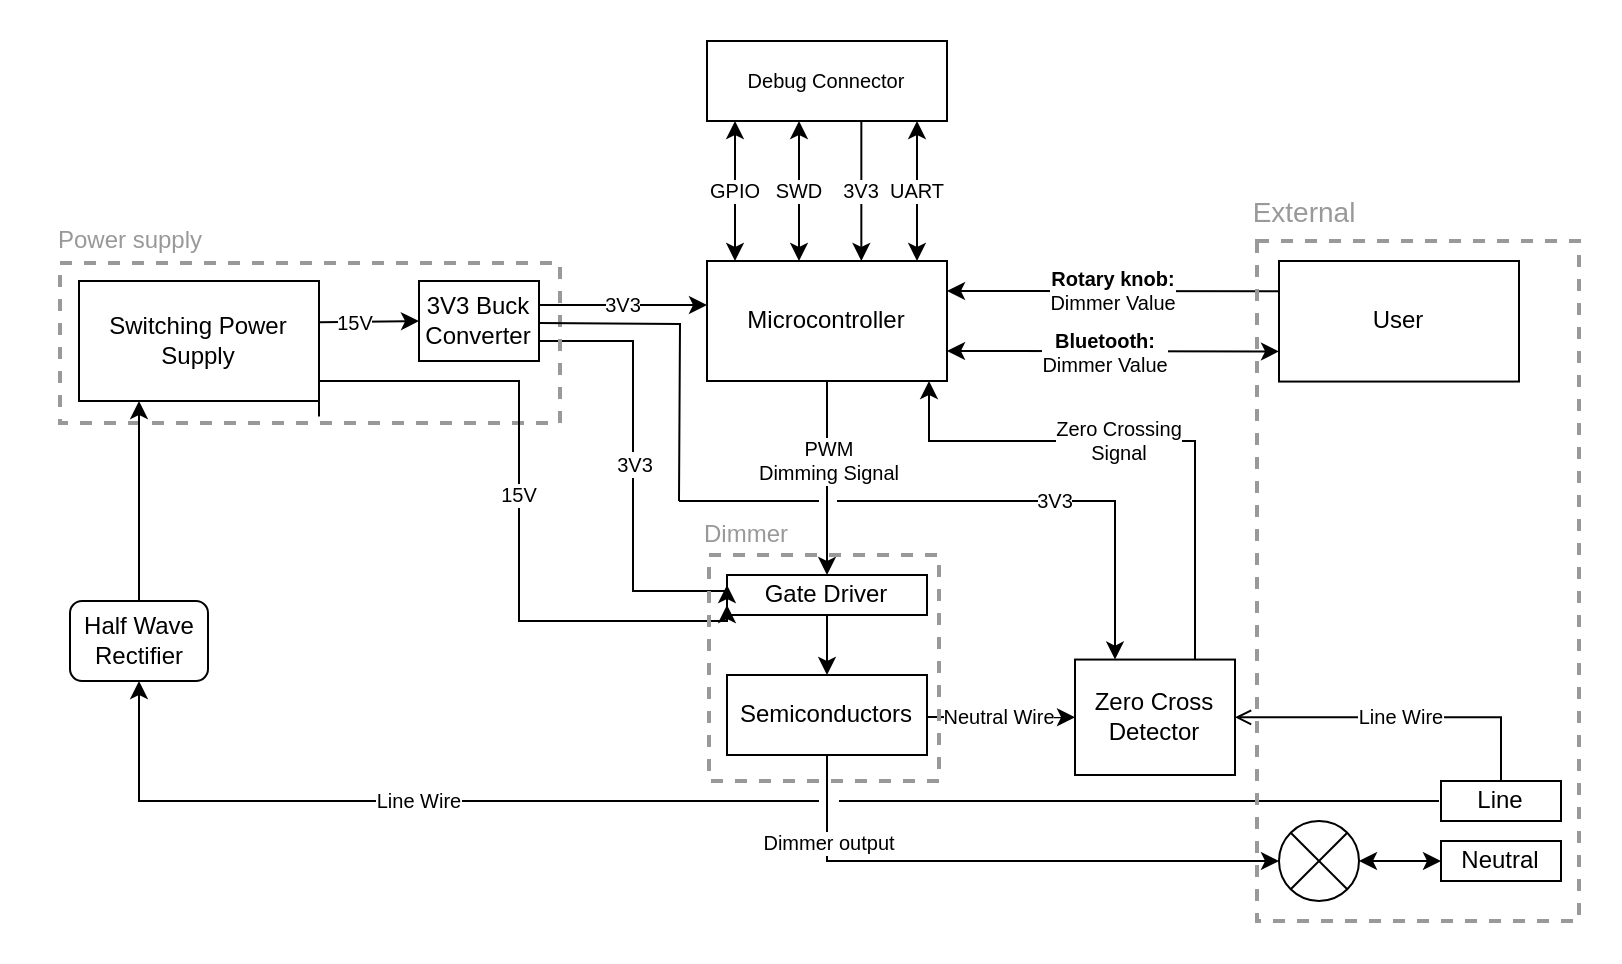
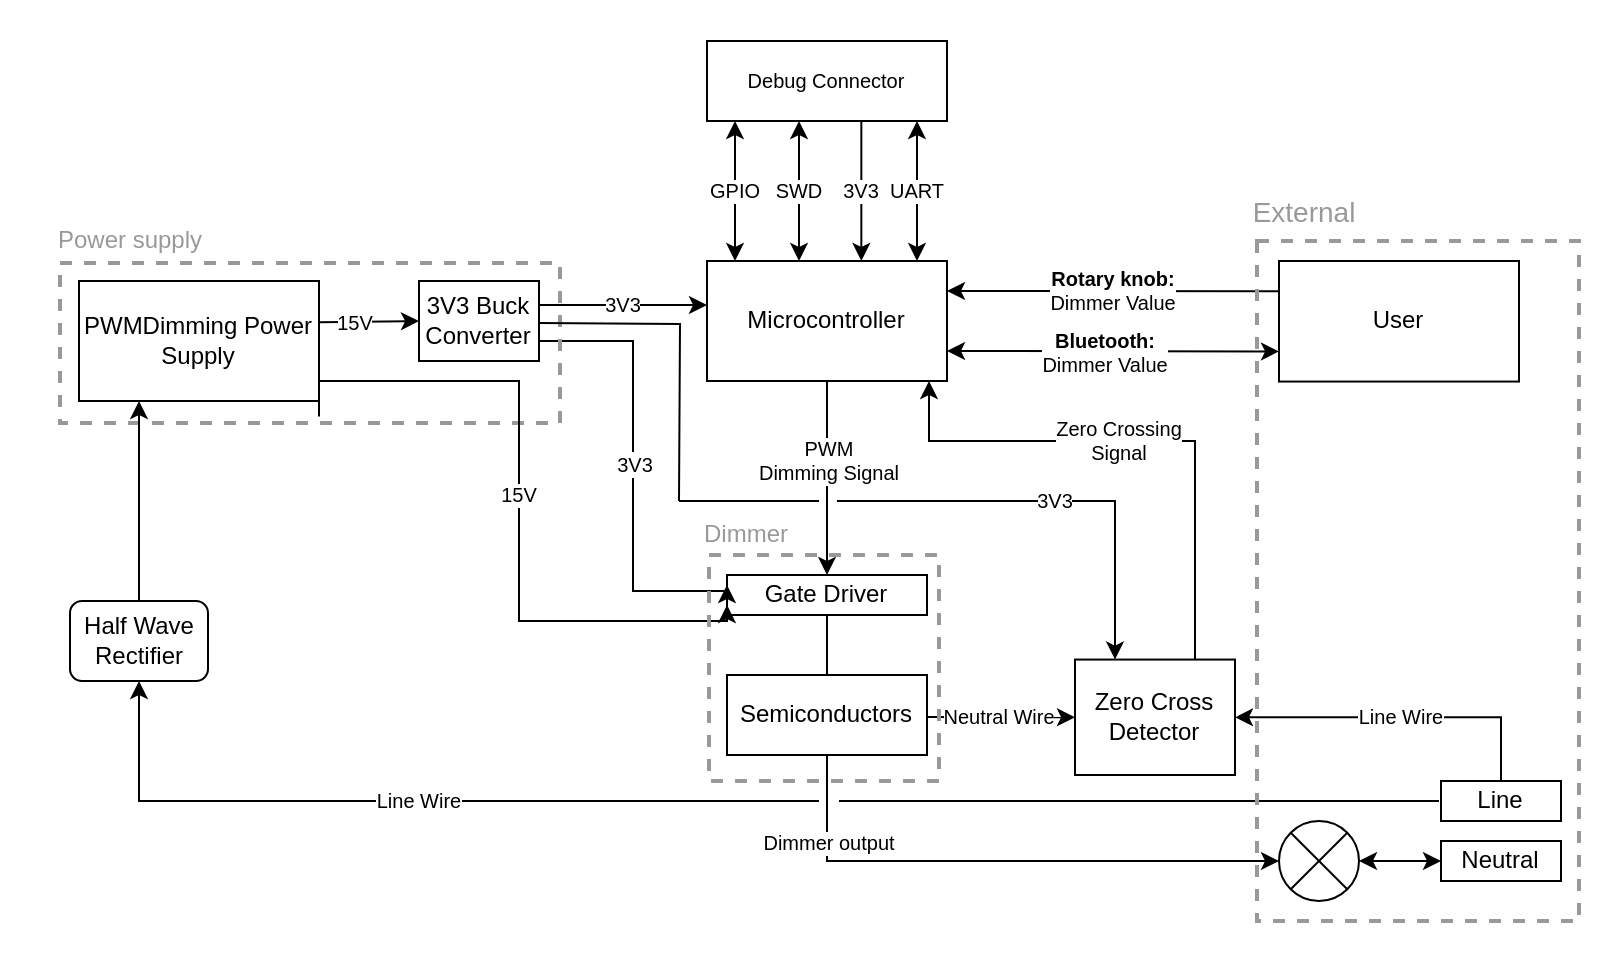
(199, 341) -> (199, 341)
(827, 660) -> (827, 665)
(1245, 717) -> (1250, 717)
